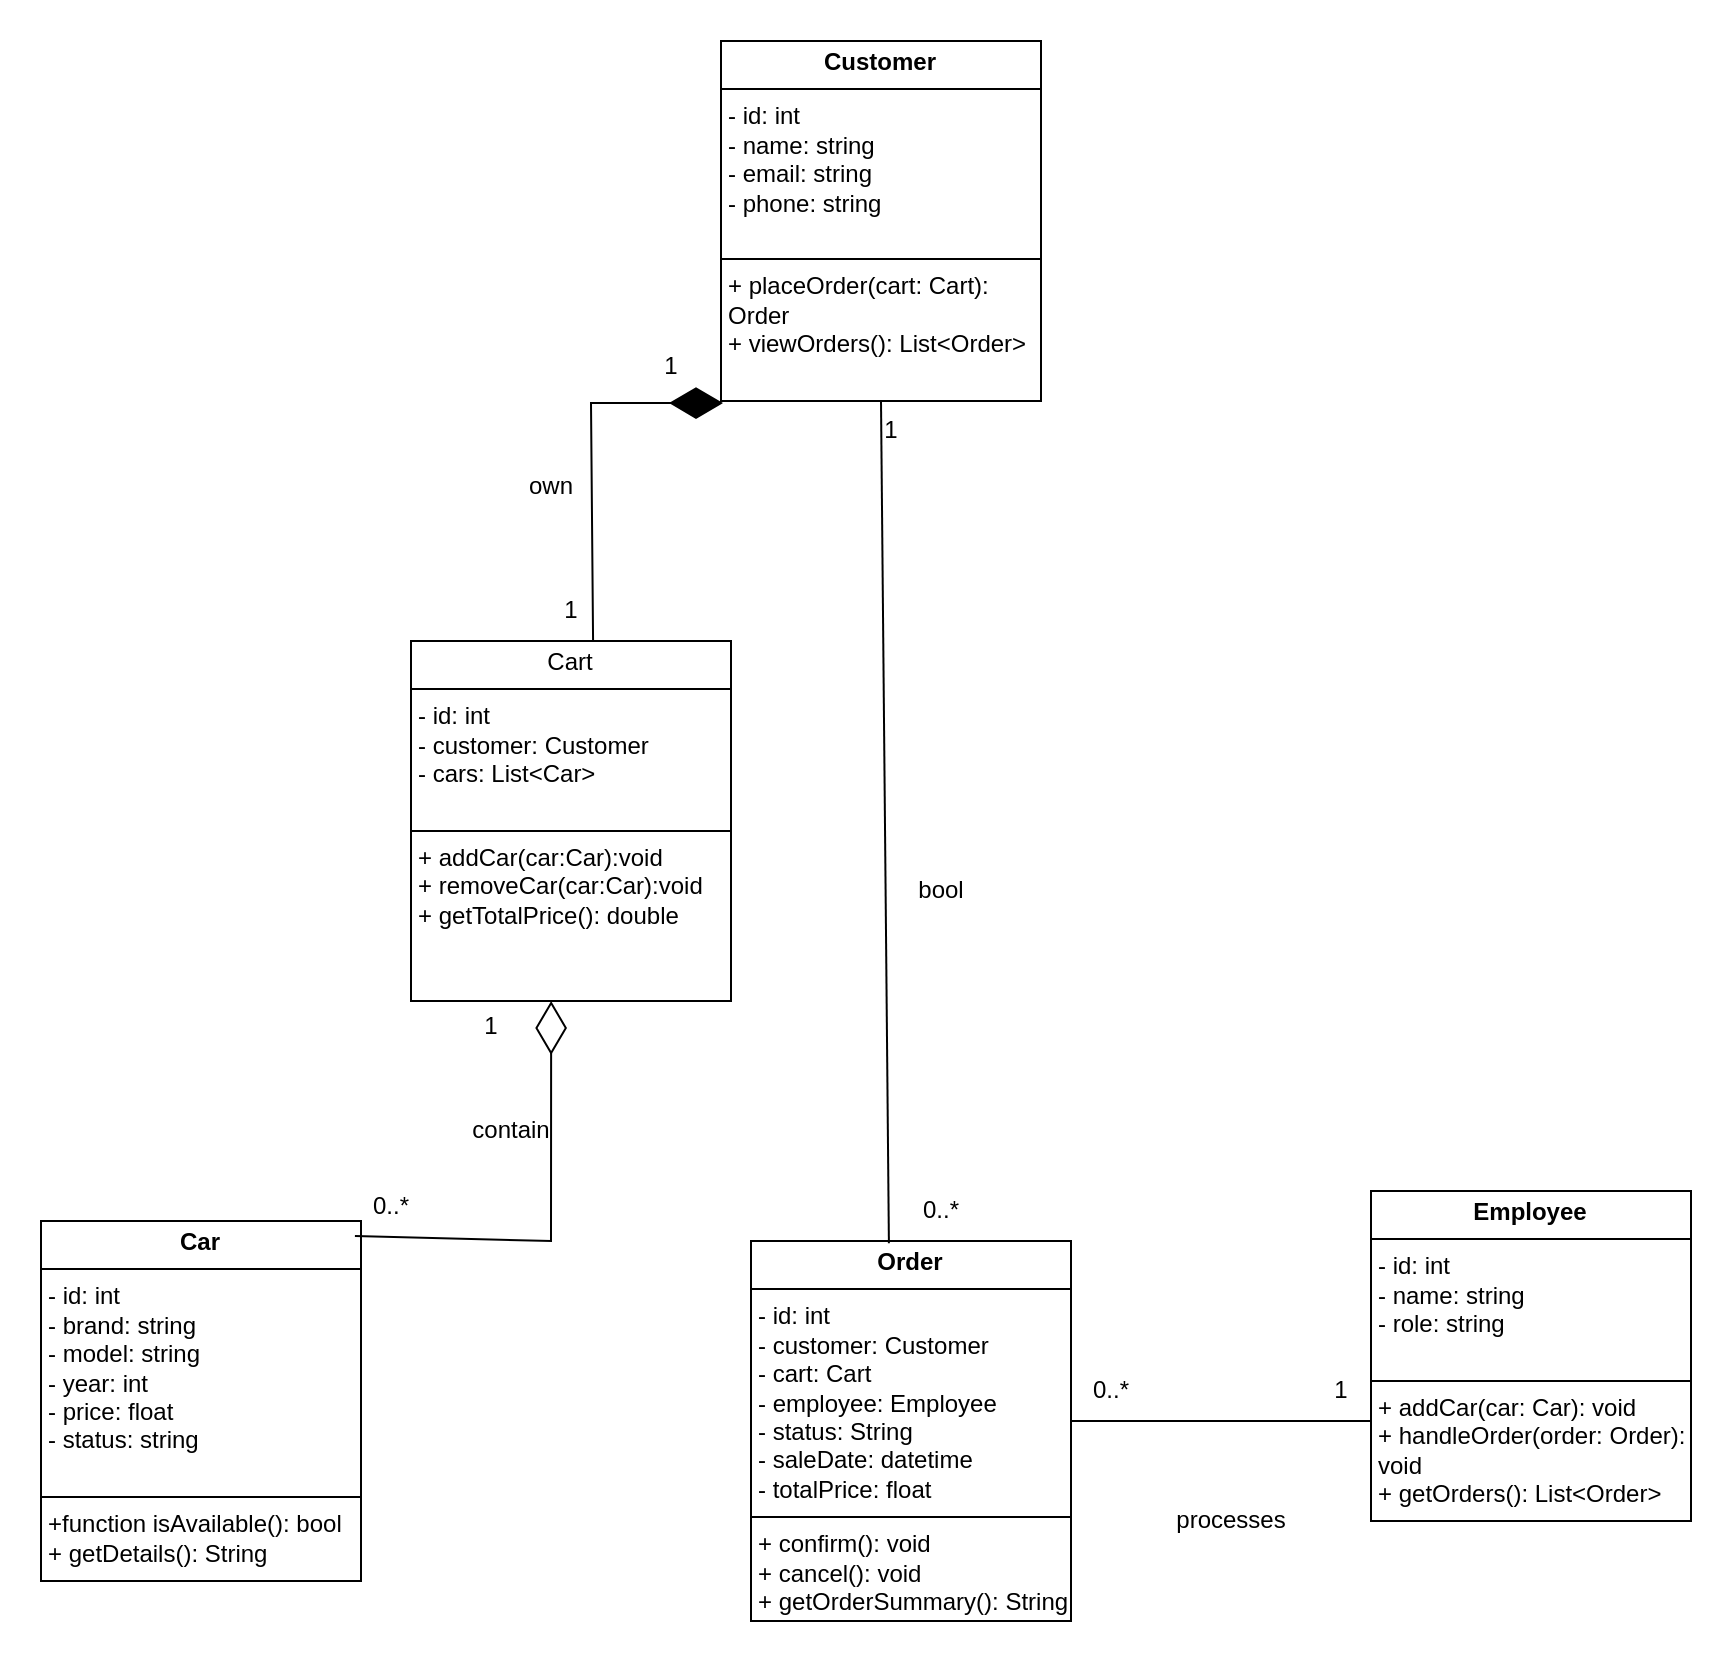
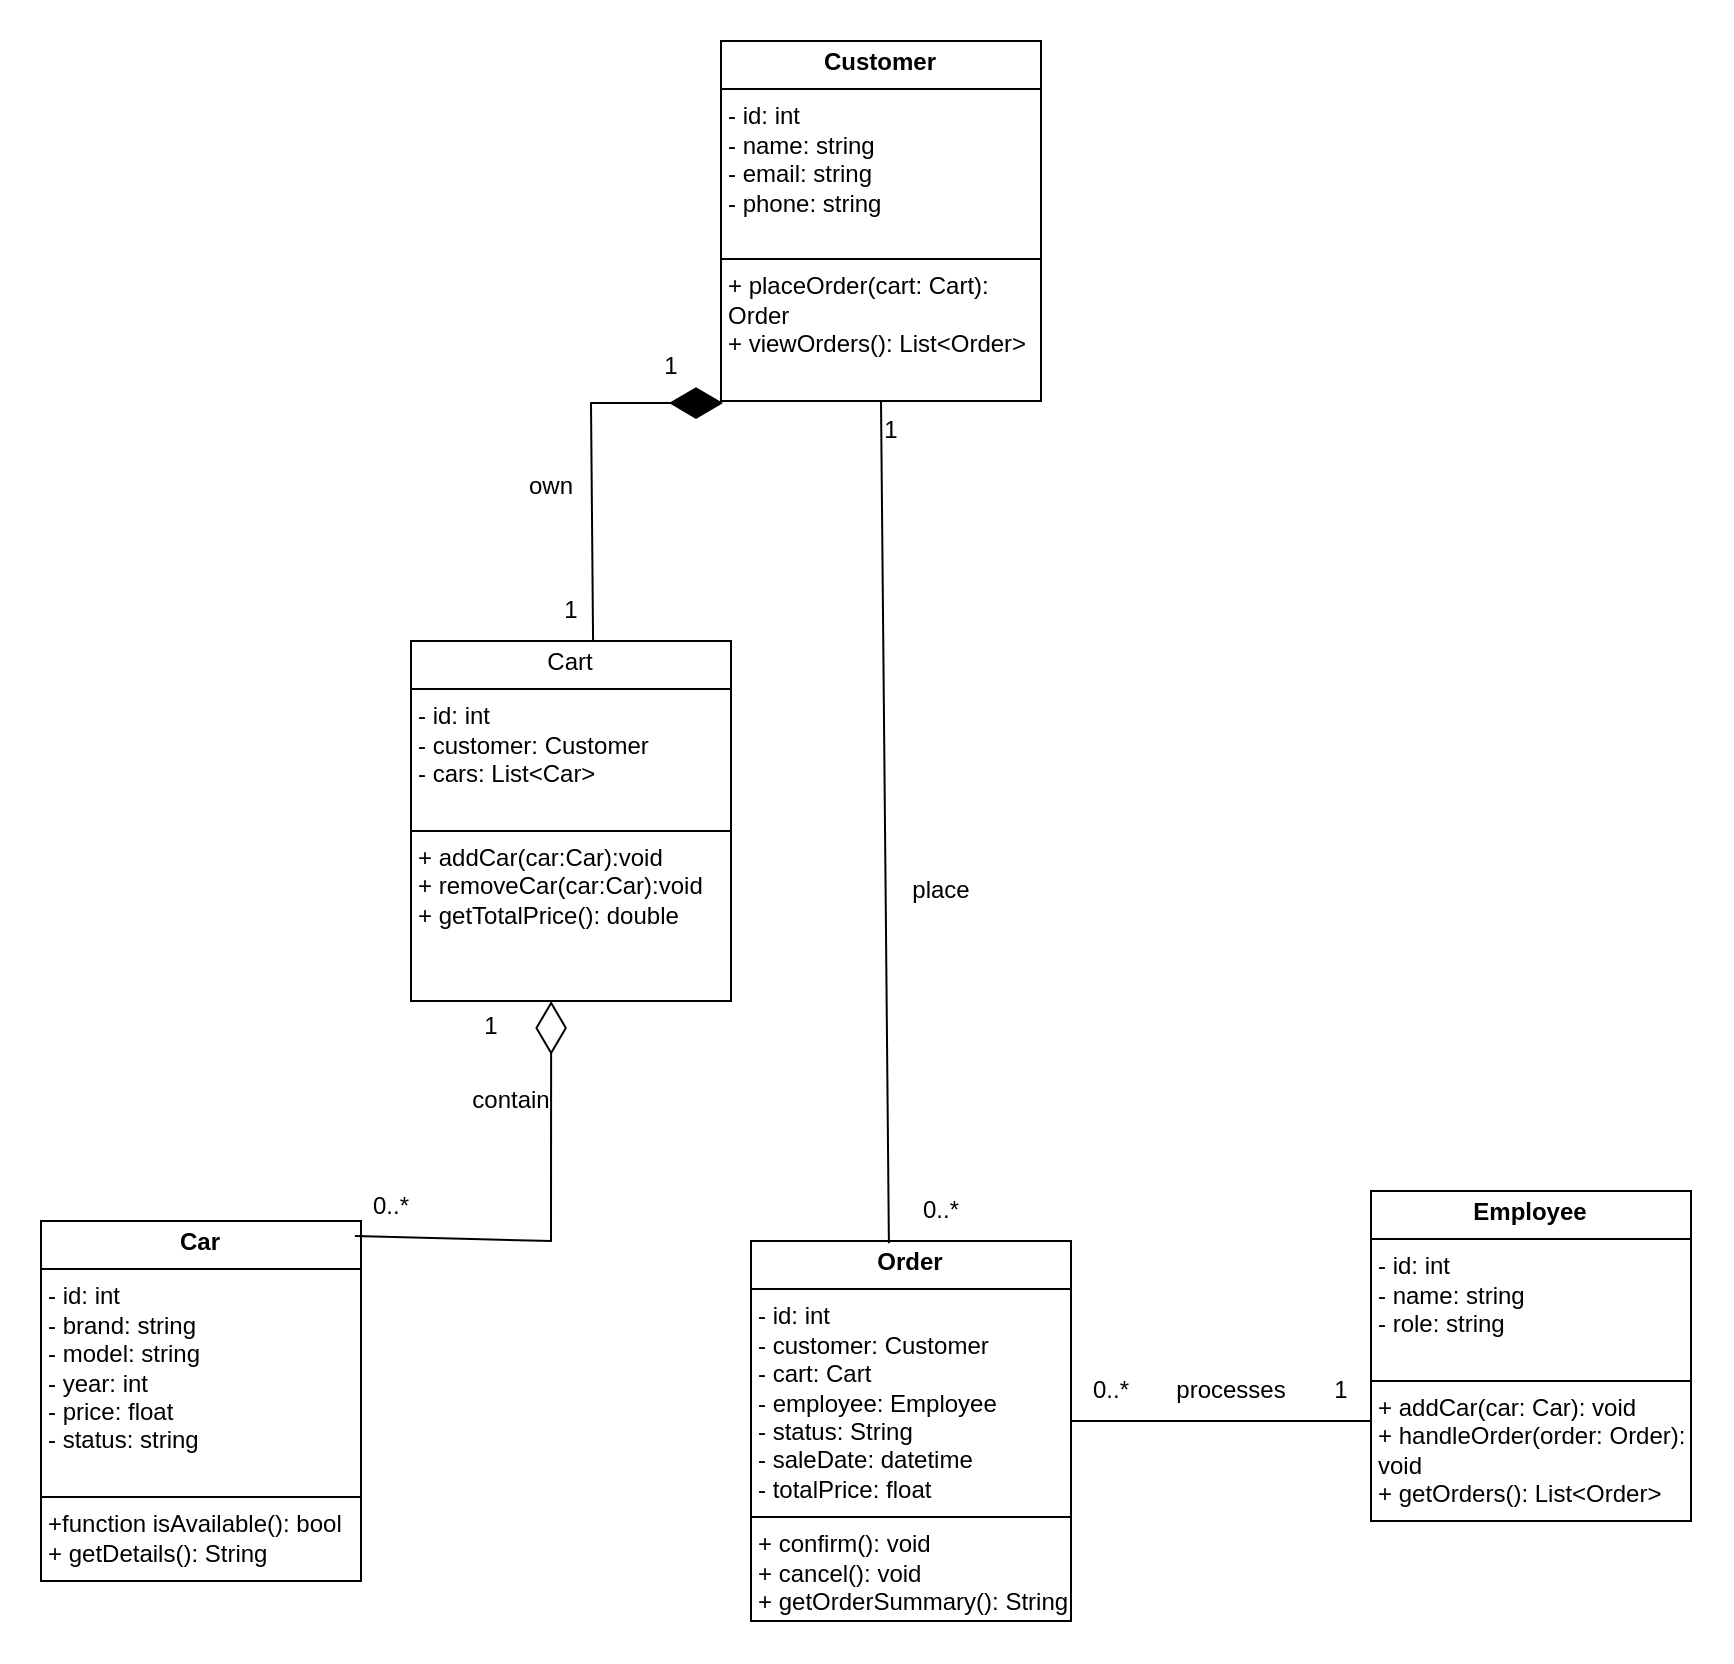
(942, 891) -> (942, 891)
(511, 1131) -> (511, 1101)
(1231, 1521) -> (1231, 1391)
